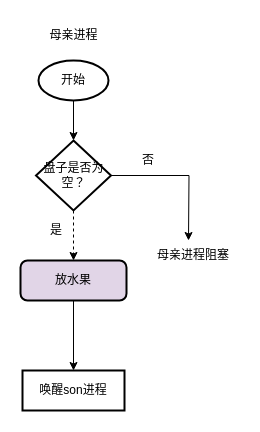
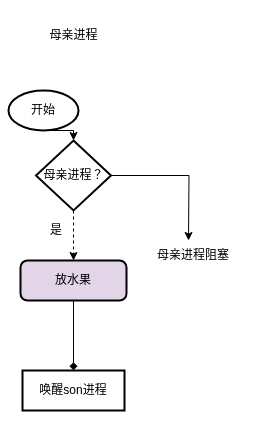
(74, 81) -> (44, 111)
(149, 161) -> none
(74, 176) -> (74, 176)
(74, 362) -> (74, 361)
